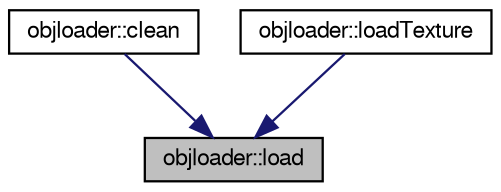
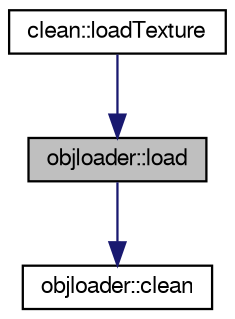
(366, 32) -> (117, 32)
(160, 88) -> (117, 212)
